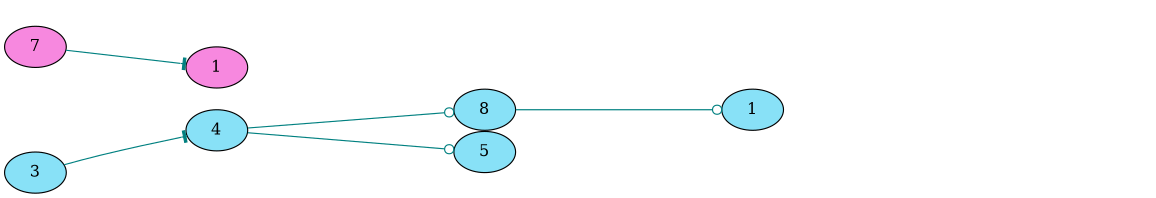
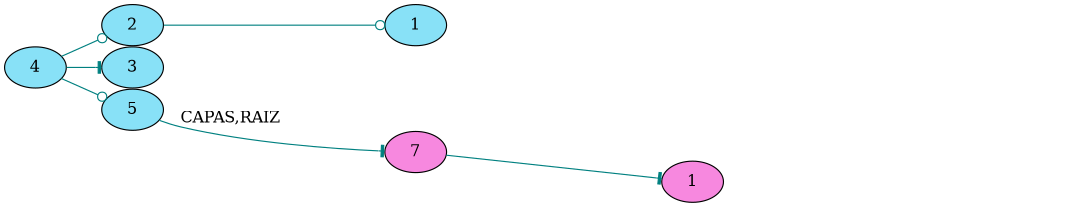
(485, 110) -> (133, 25)
none -> (268, 142)
(122, 150) -> (81, 67)
